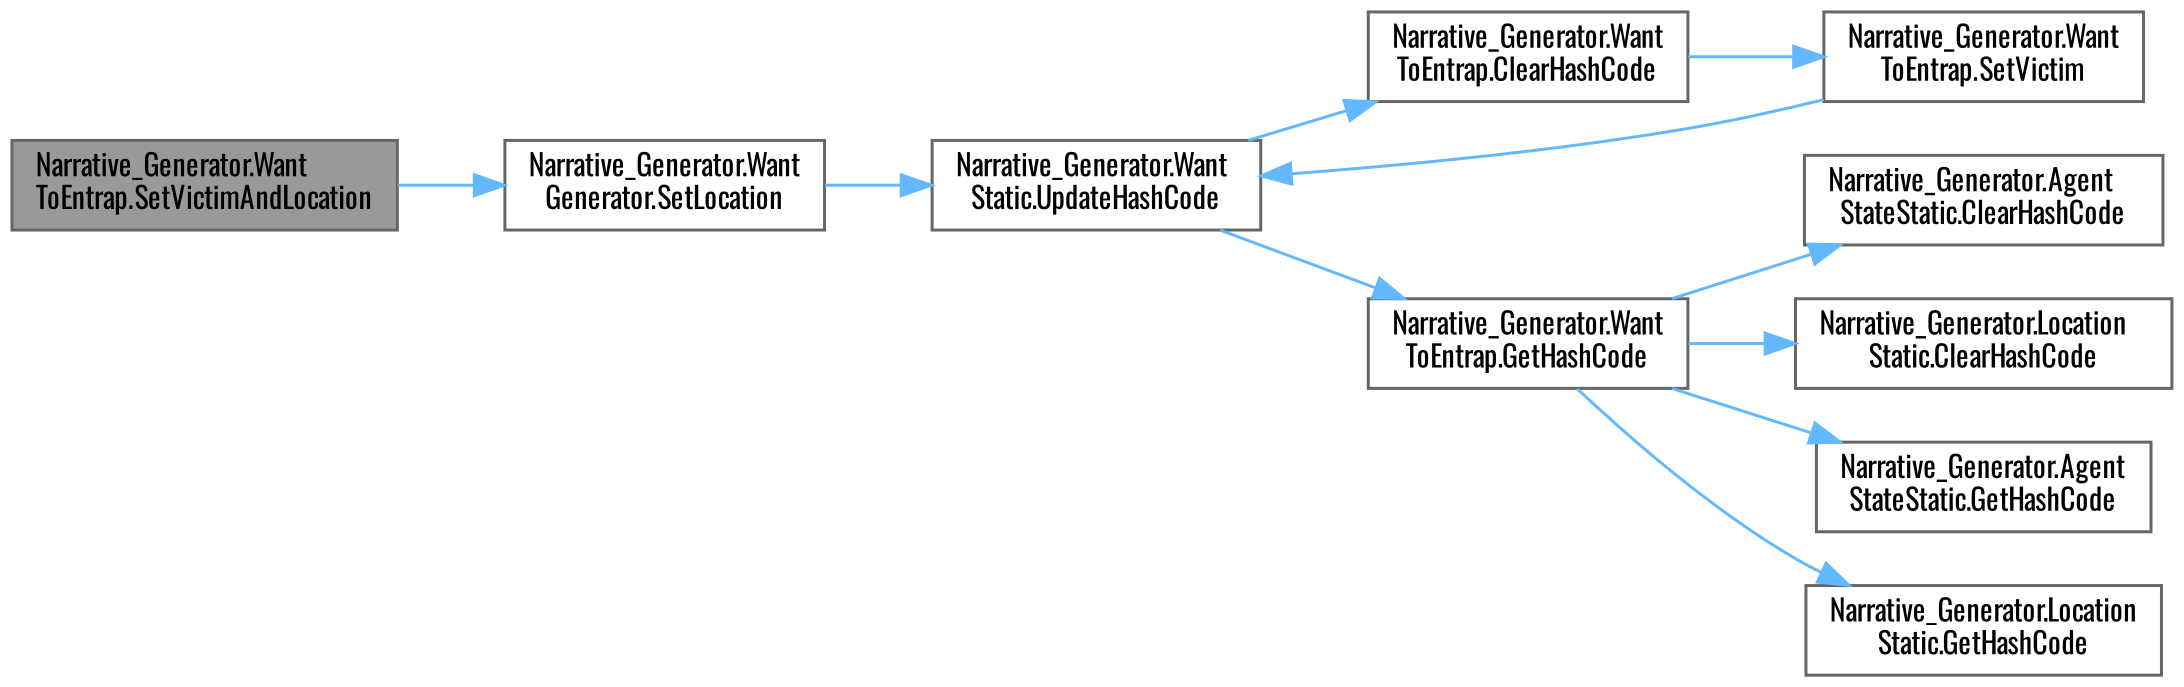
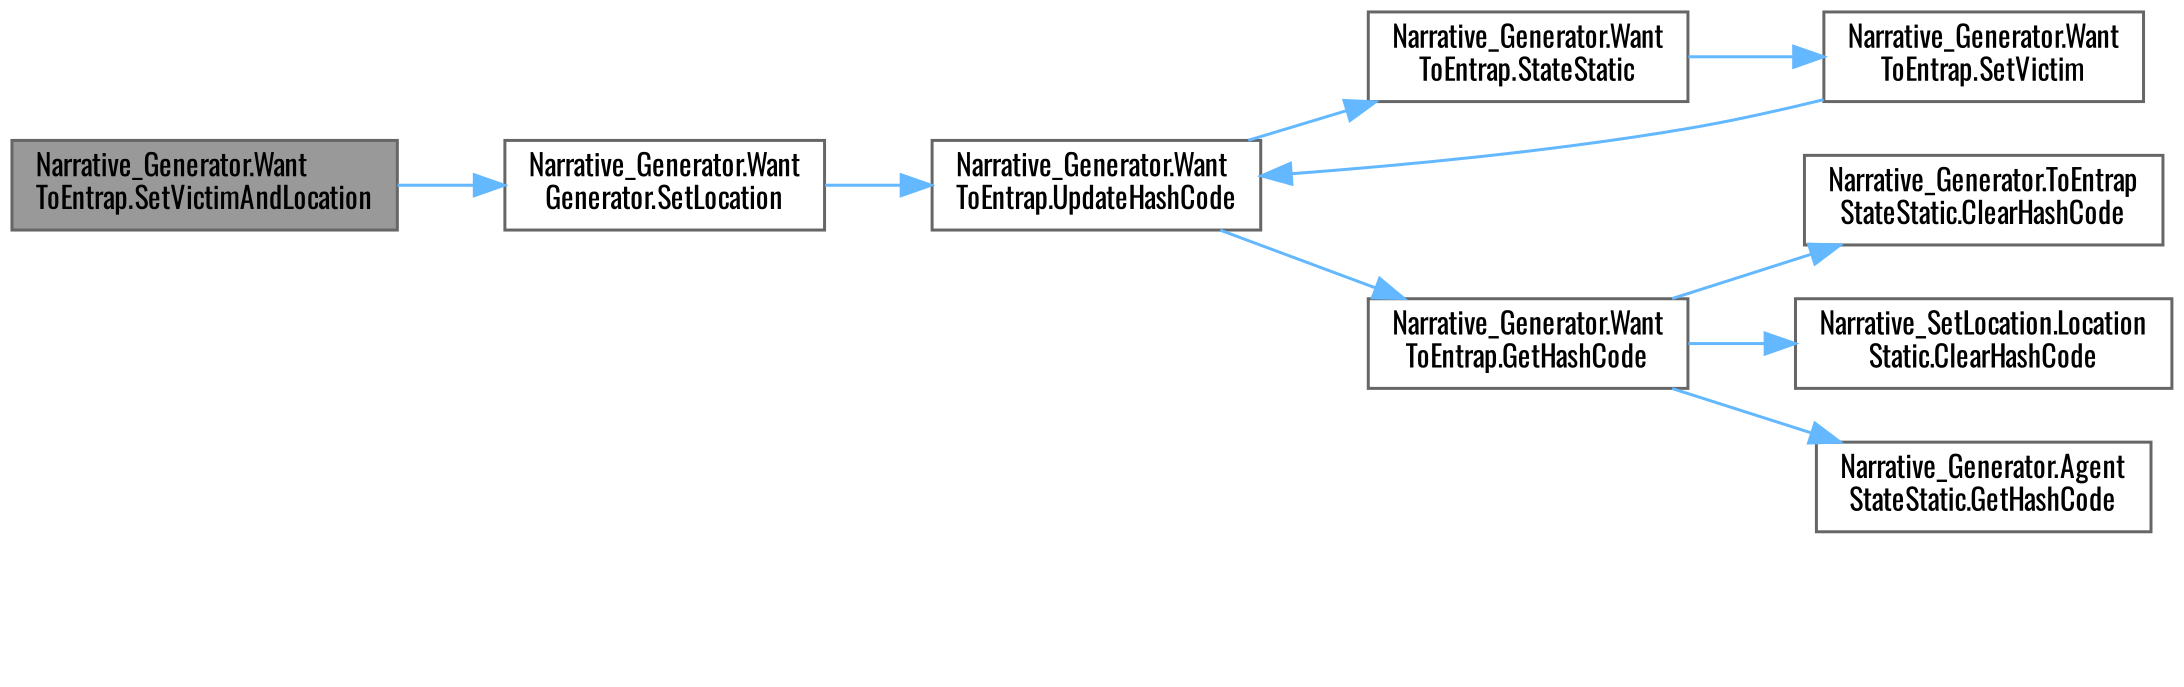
(1528, 57) -> (1528, 57)
(1096, 185) -> (1096, 185)
(1984, 200) -> (1984, 200)
(1984, 344) -> (1984, 344)
(1984, 630) -> none
